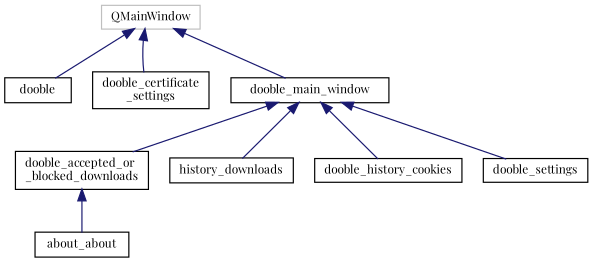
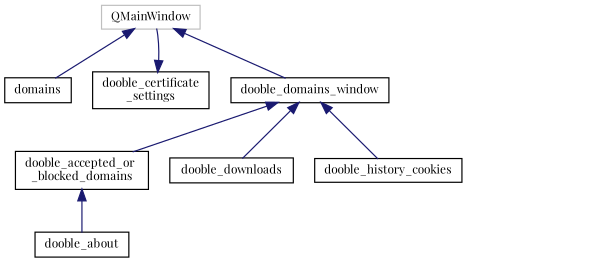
(143, 56) -> (159, 44)
(38, 90) -> (38, 90)
(310, 90) -> (310, 90)
(82, 170) -> (82, 170)
(232, 170) -> (232, 170)
(536, 170) -> none
(82, 245) -> (82, 245)
